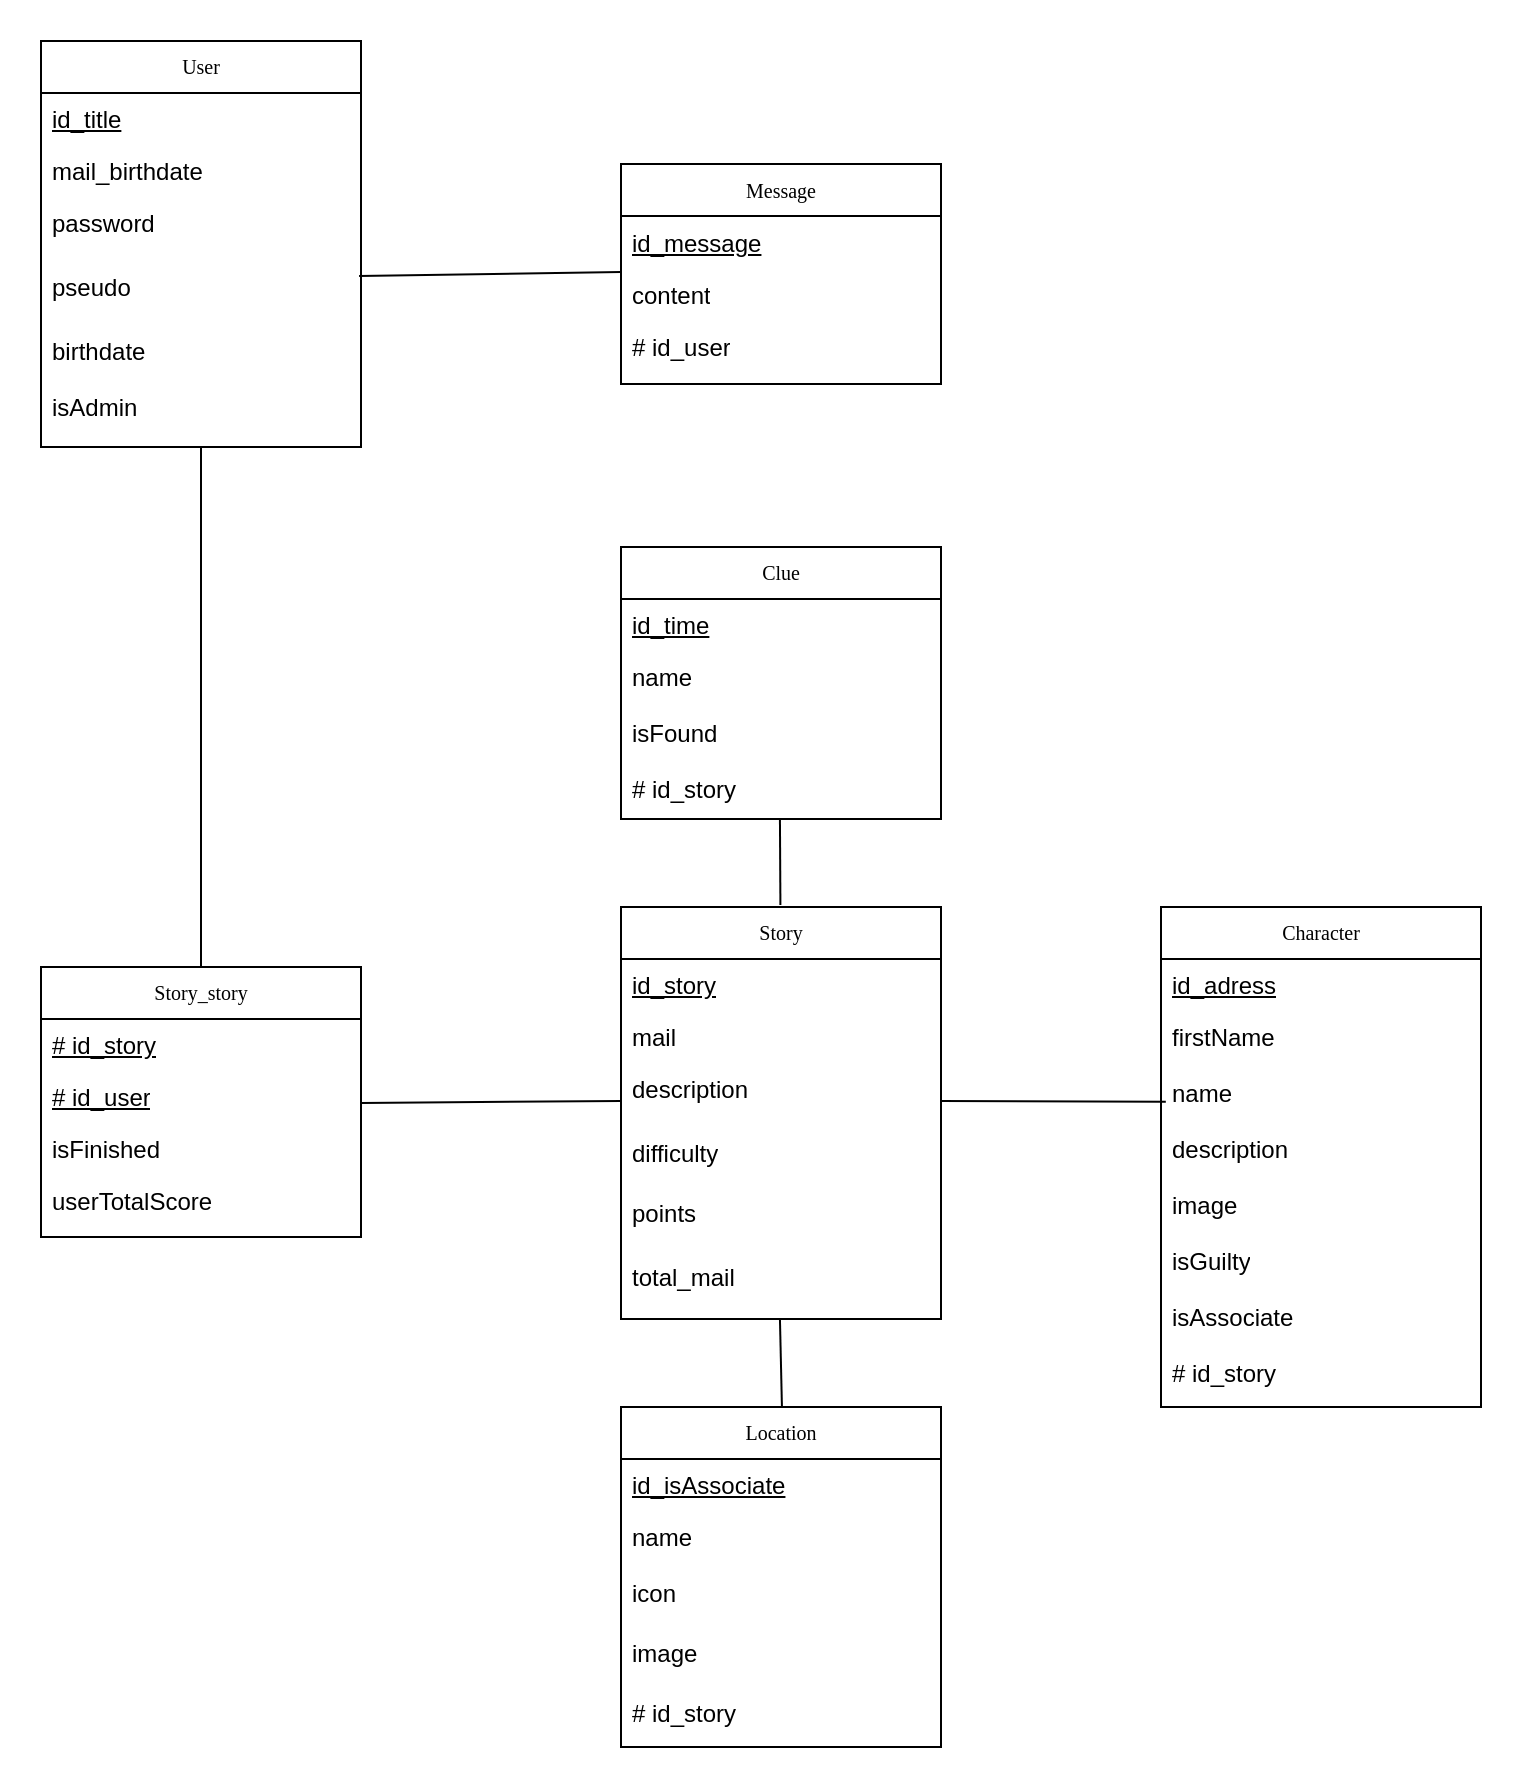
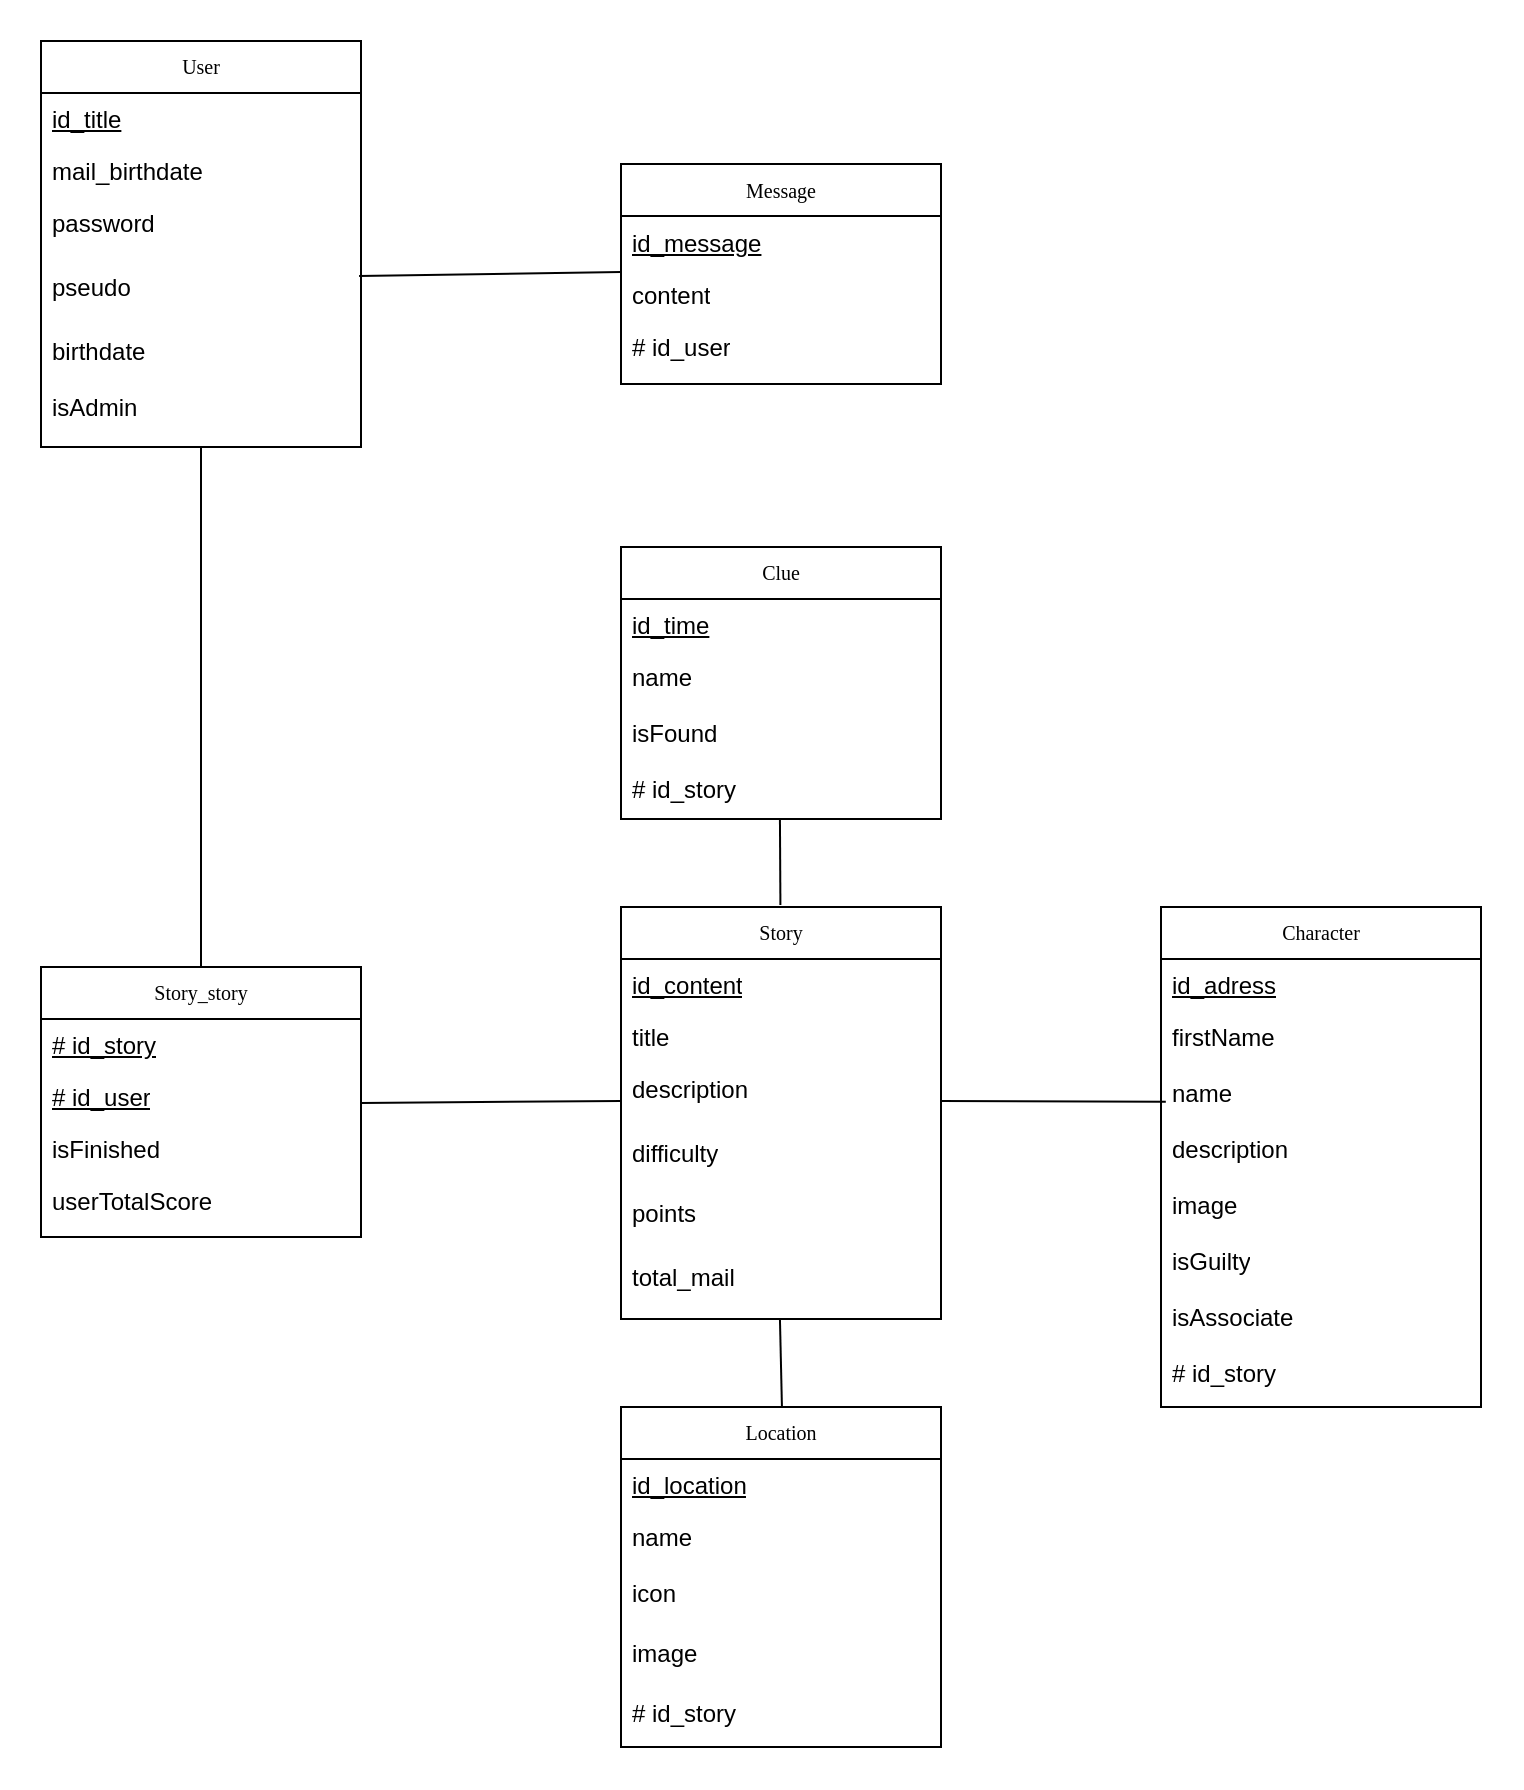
(684, 987) -> (697, 987)
(654, 1039) -> (660, 1039)
(718, 1487) -> (698, 1487)
